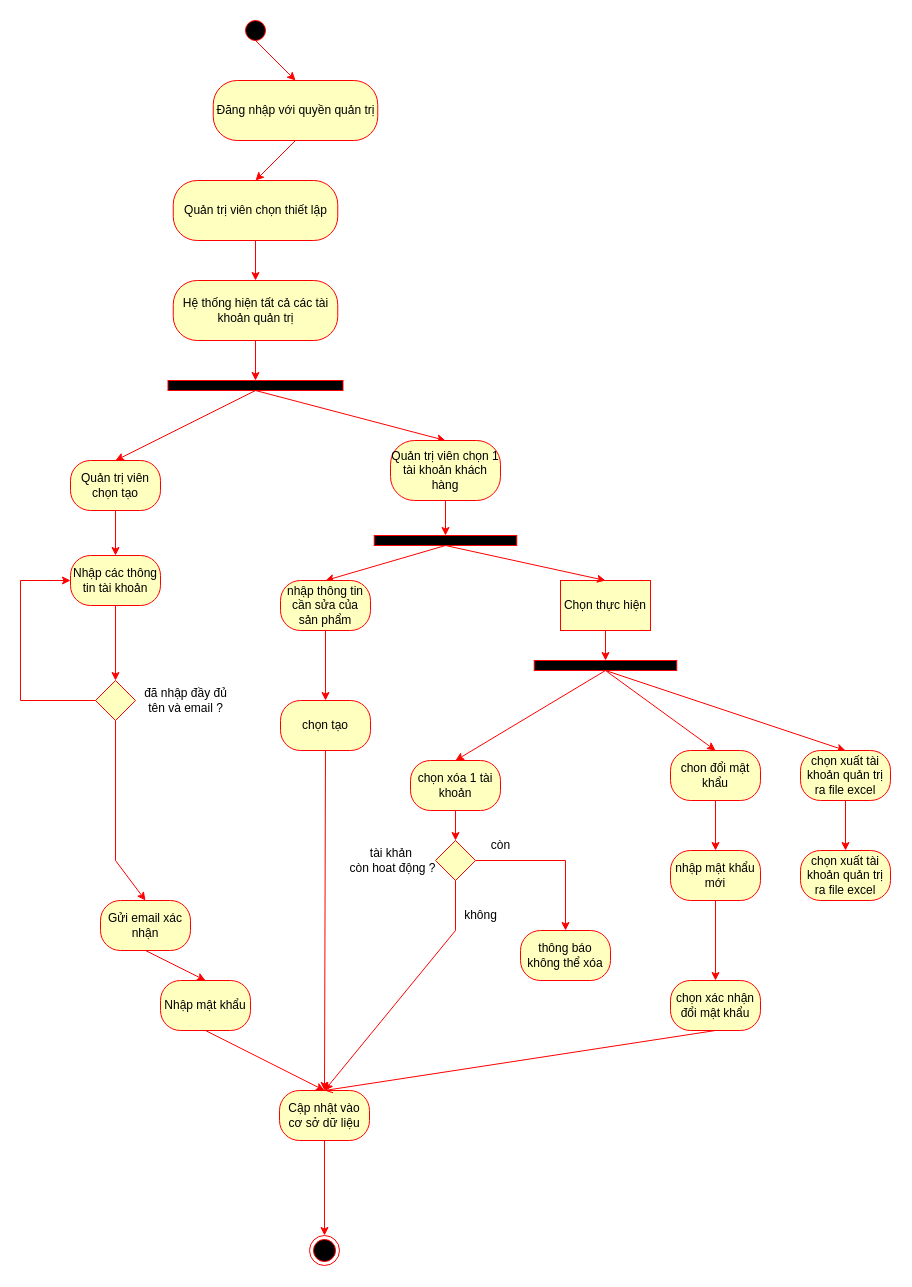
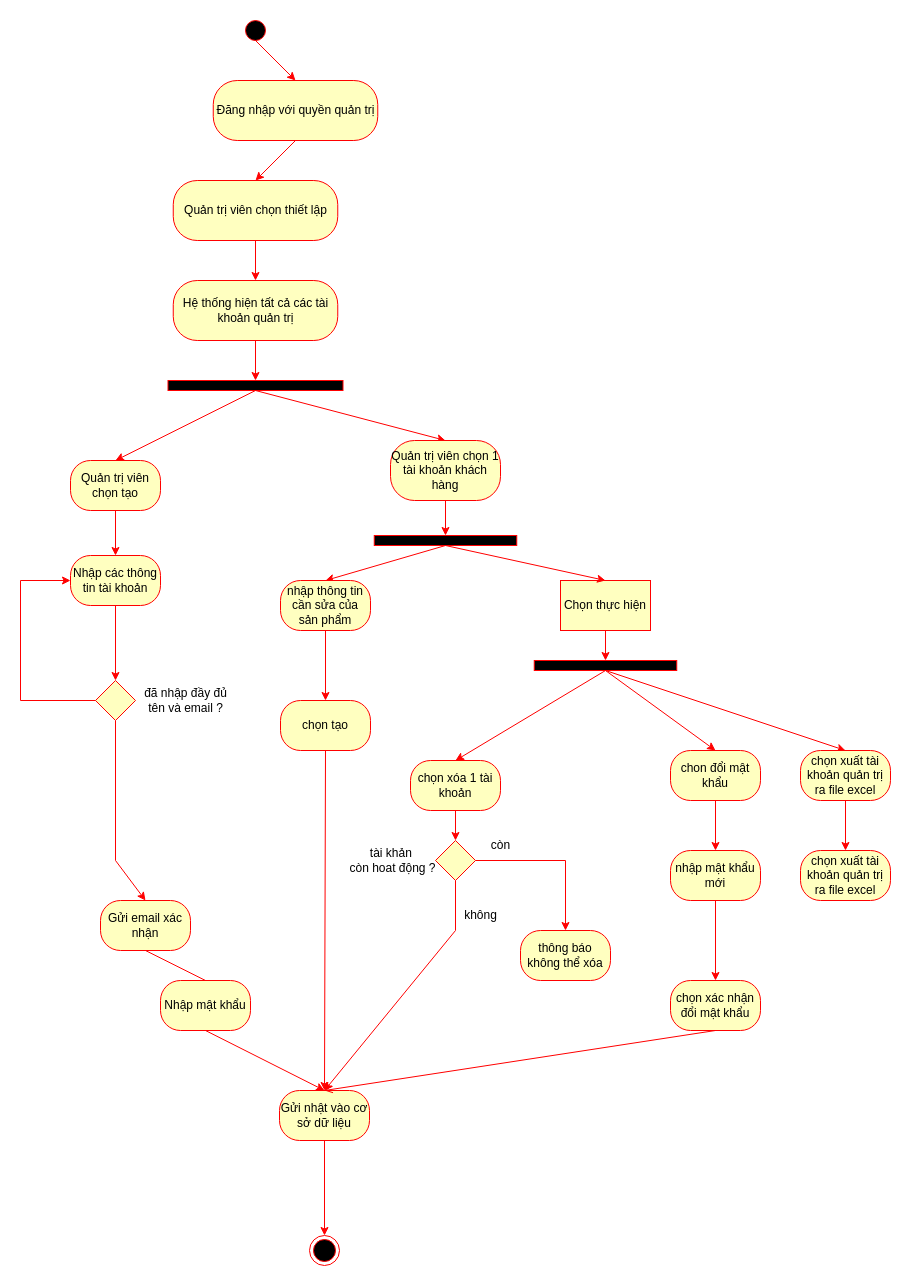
(198, 977) -> (200, 978)
(325, 1116) -> (325, 1116)
